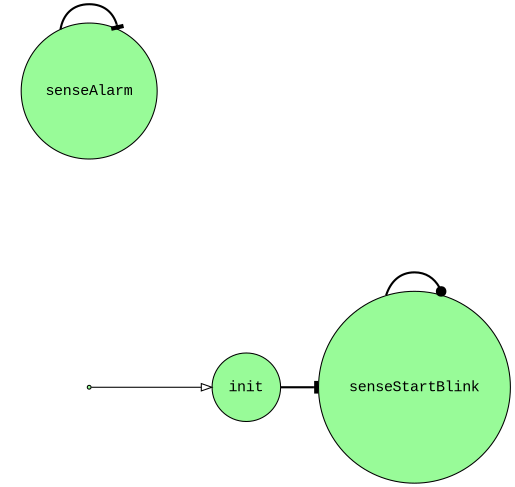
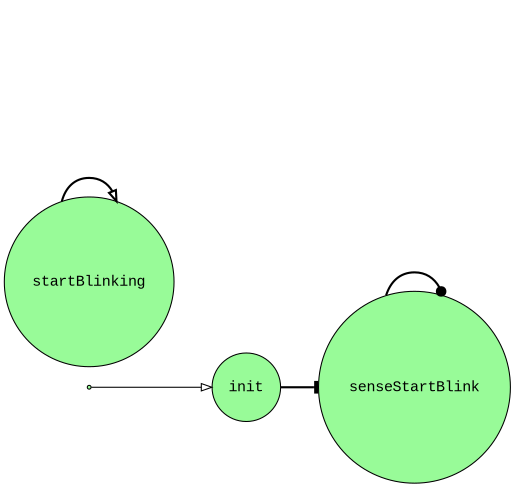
(89, 91) -> none
none -> (89, 282)
